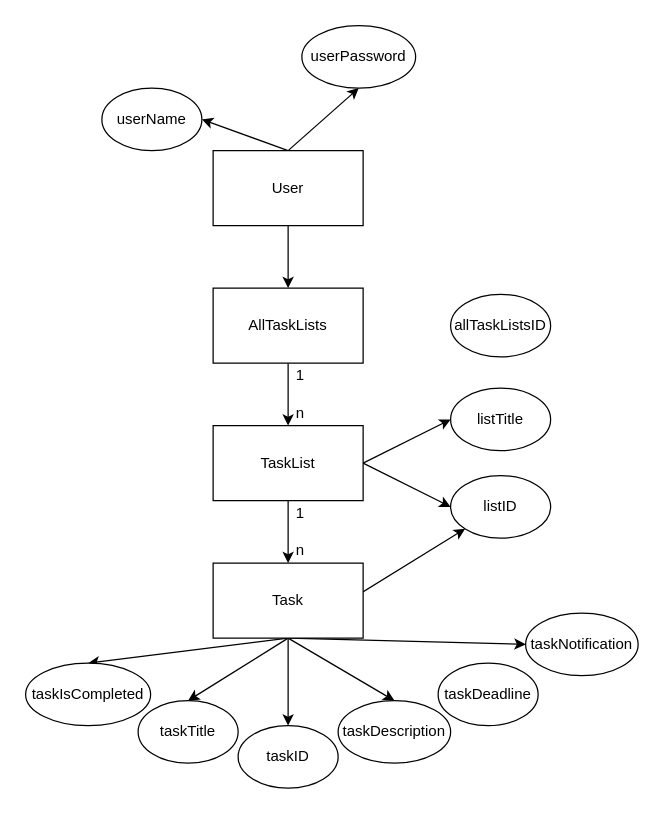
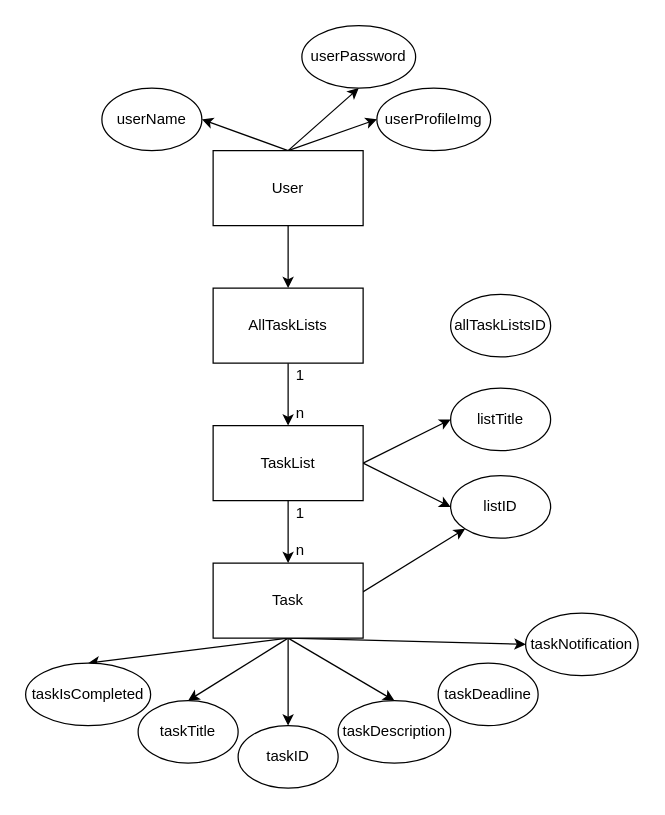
none -> (434, 119)
none -> (329, 136)
